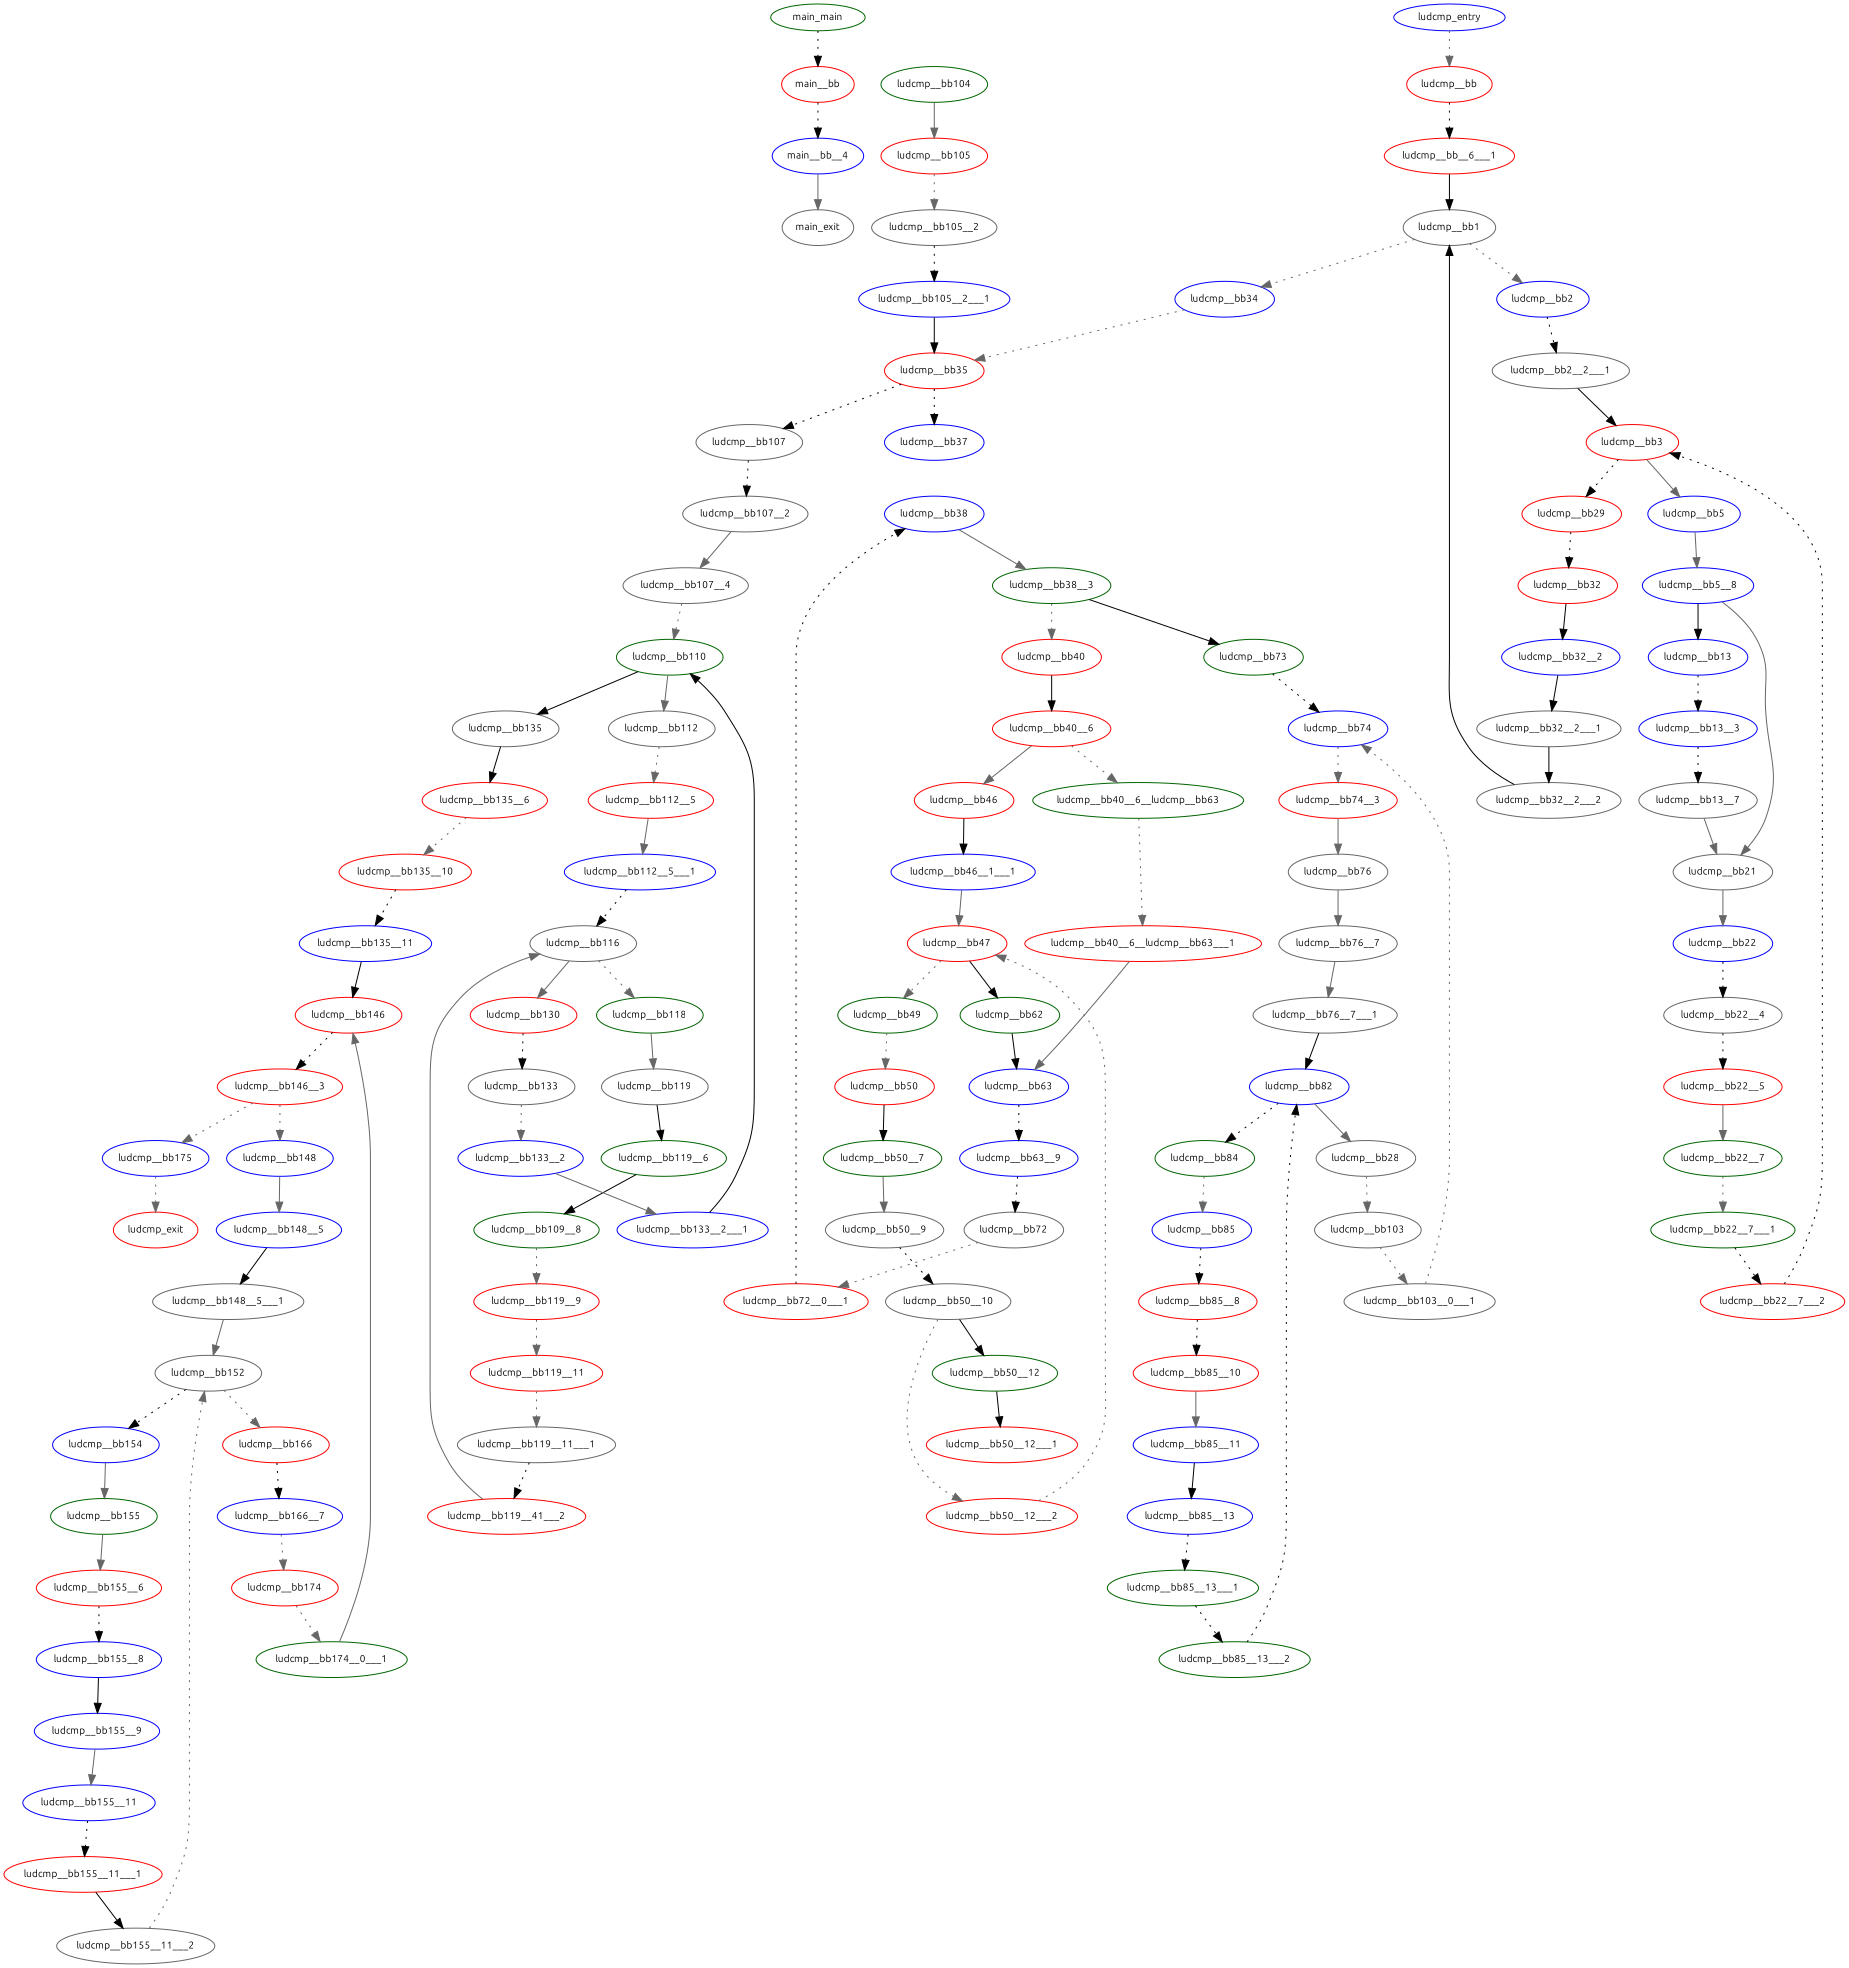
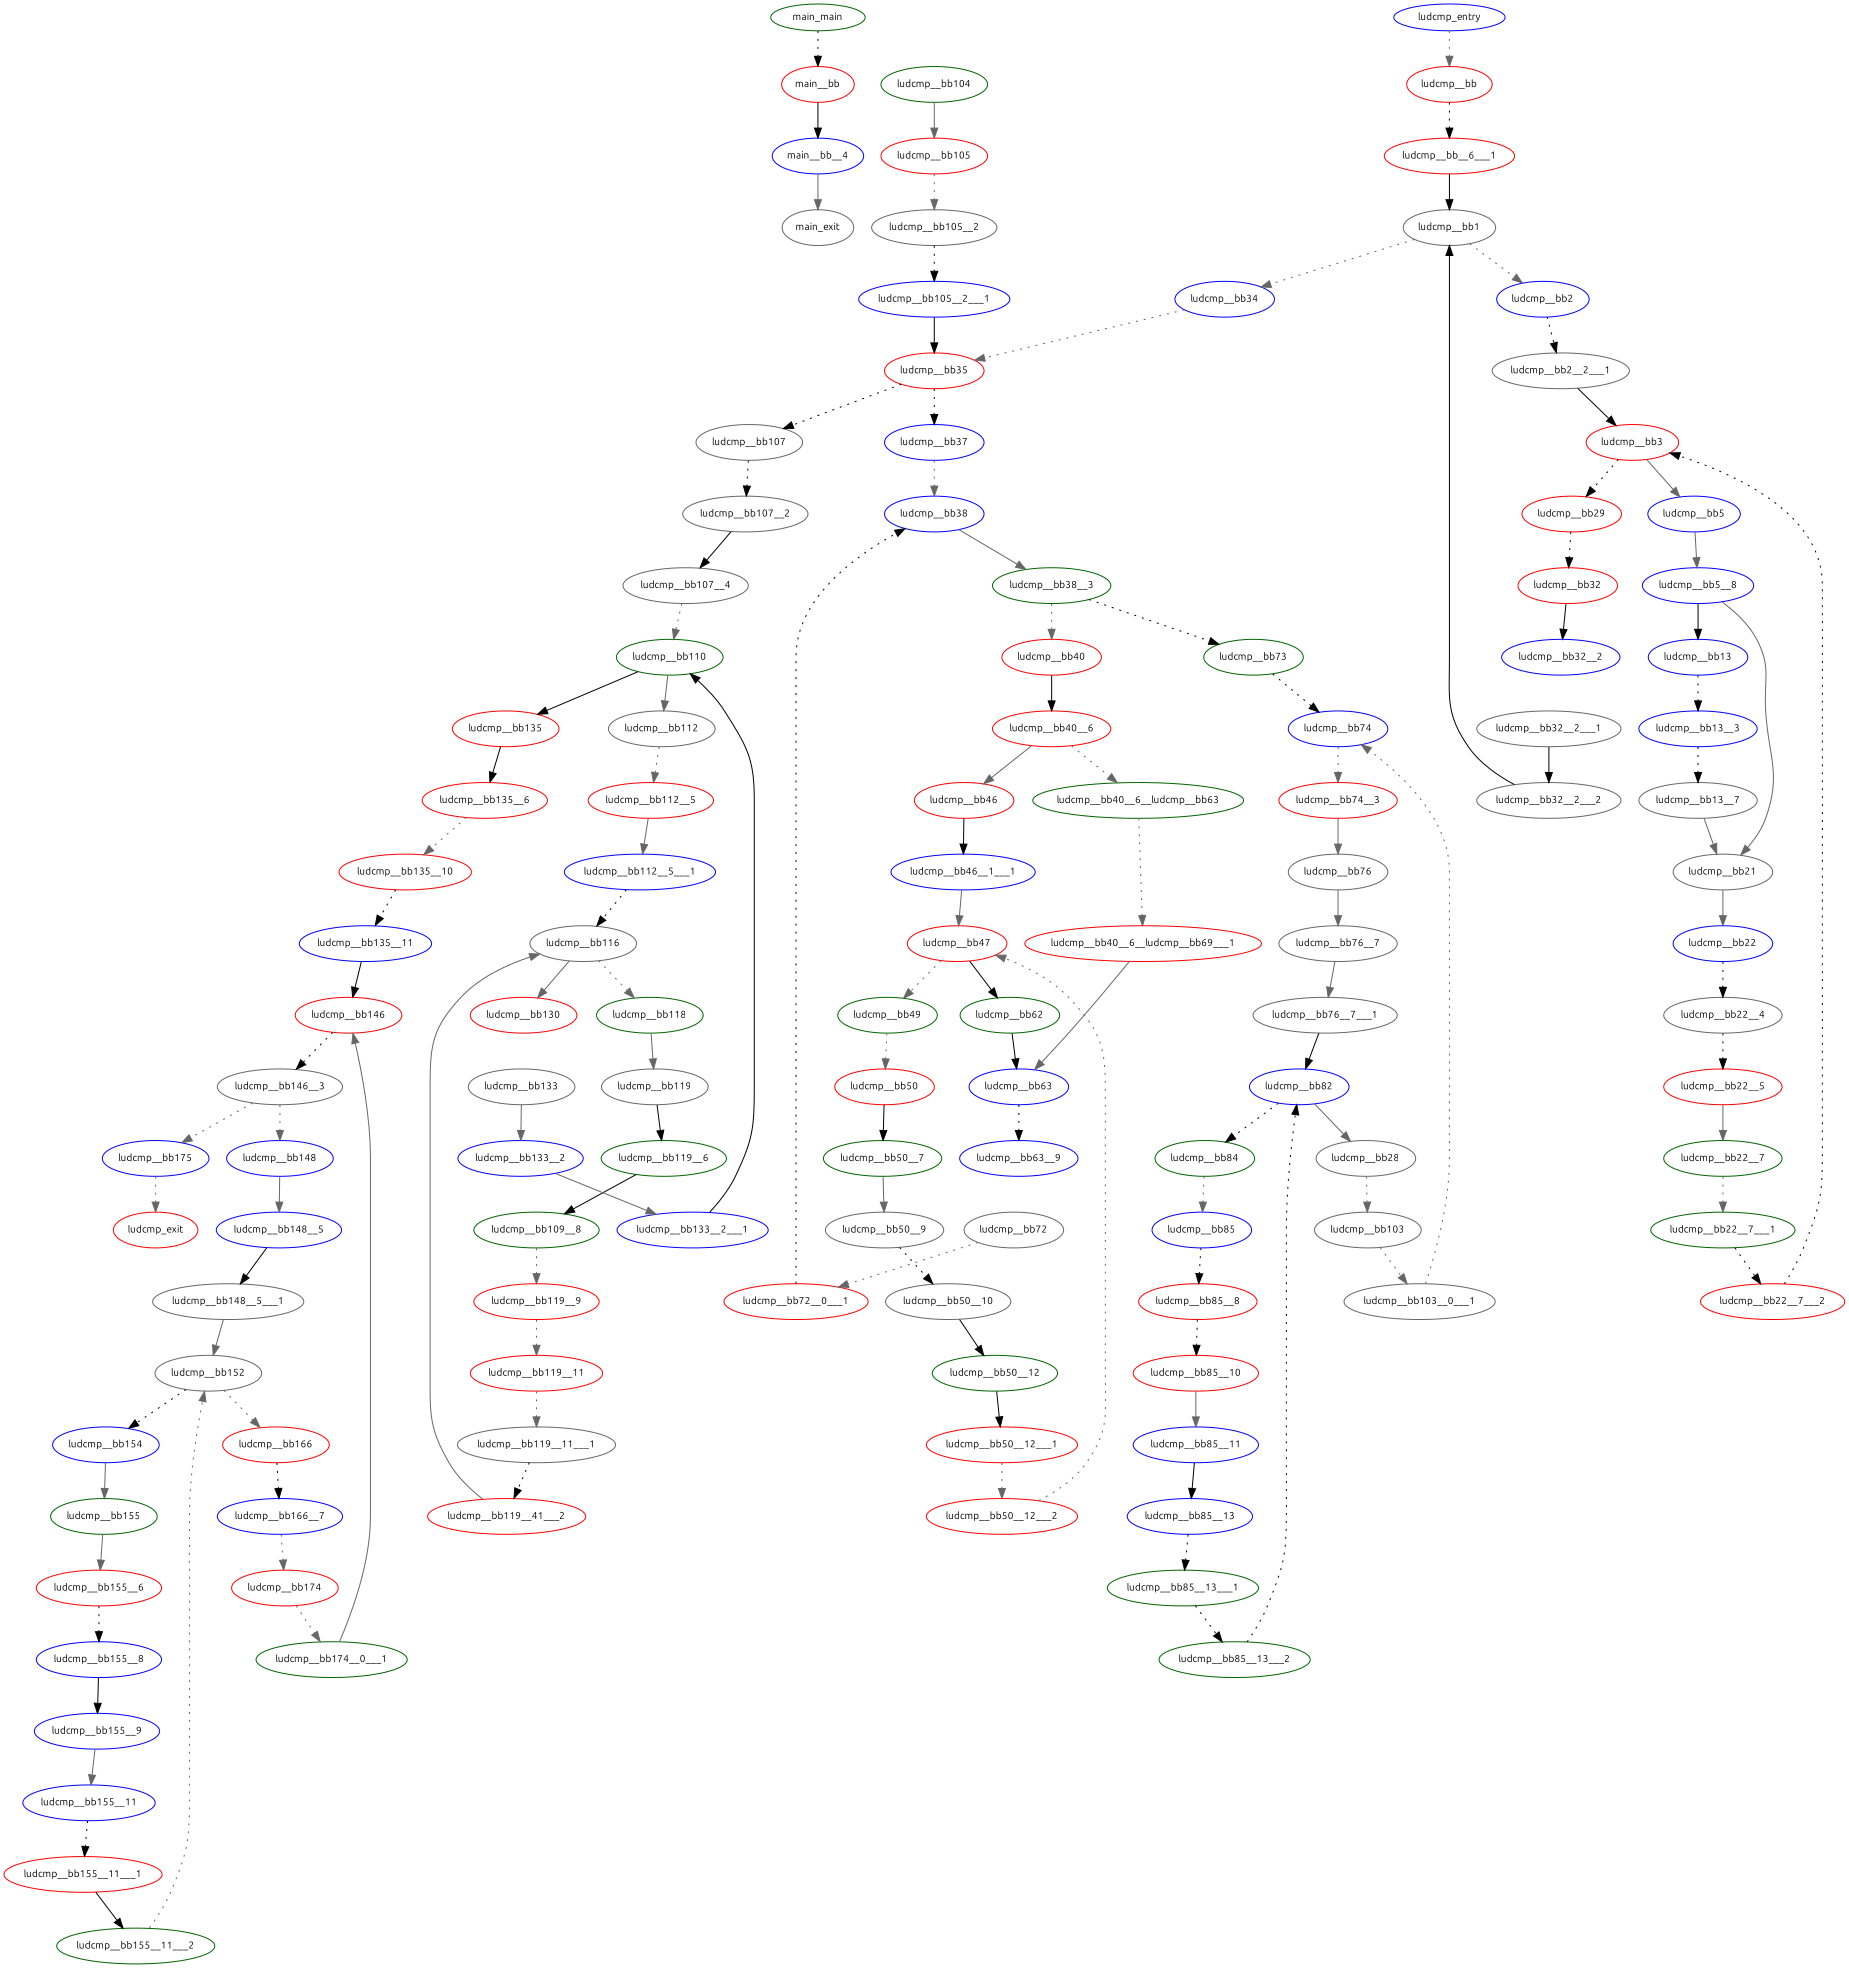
(818, 115) -> (818, 115)
none -> (934, 473)
(719, 546) -> (719, 546)
(1149, 620) -> (1149, 620)
(1556, 688) -> none
(506, 729) -> (506, 729)
(1143, 944) -> (1143, 944)
(523, 1046) -> none
(280, 1087) -> (280, 1087)
(521, 1118) -> (521, 1118)
(1017, 1189) -> none
(908, 1414) -> (1002, 1476)
(136, 1946) -> (136, 1946)
